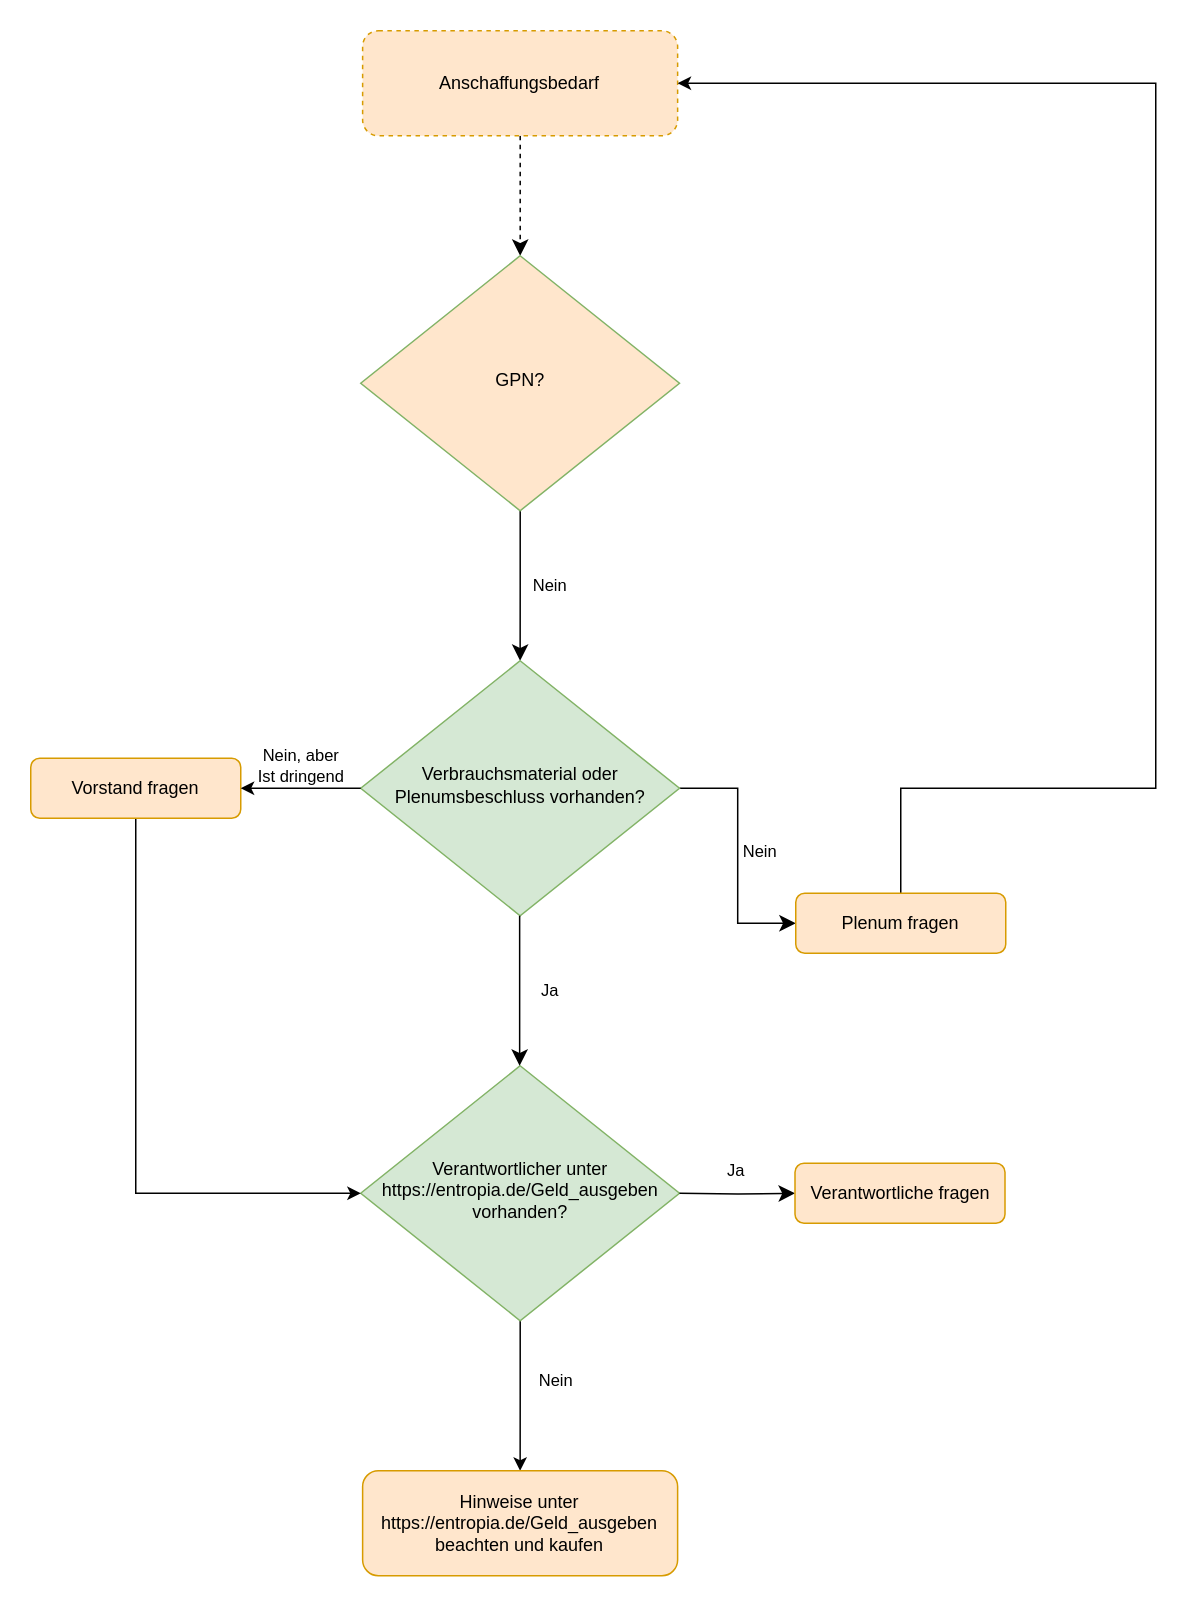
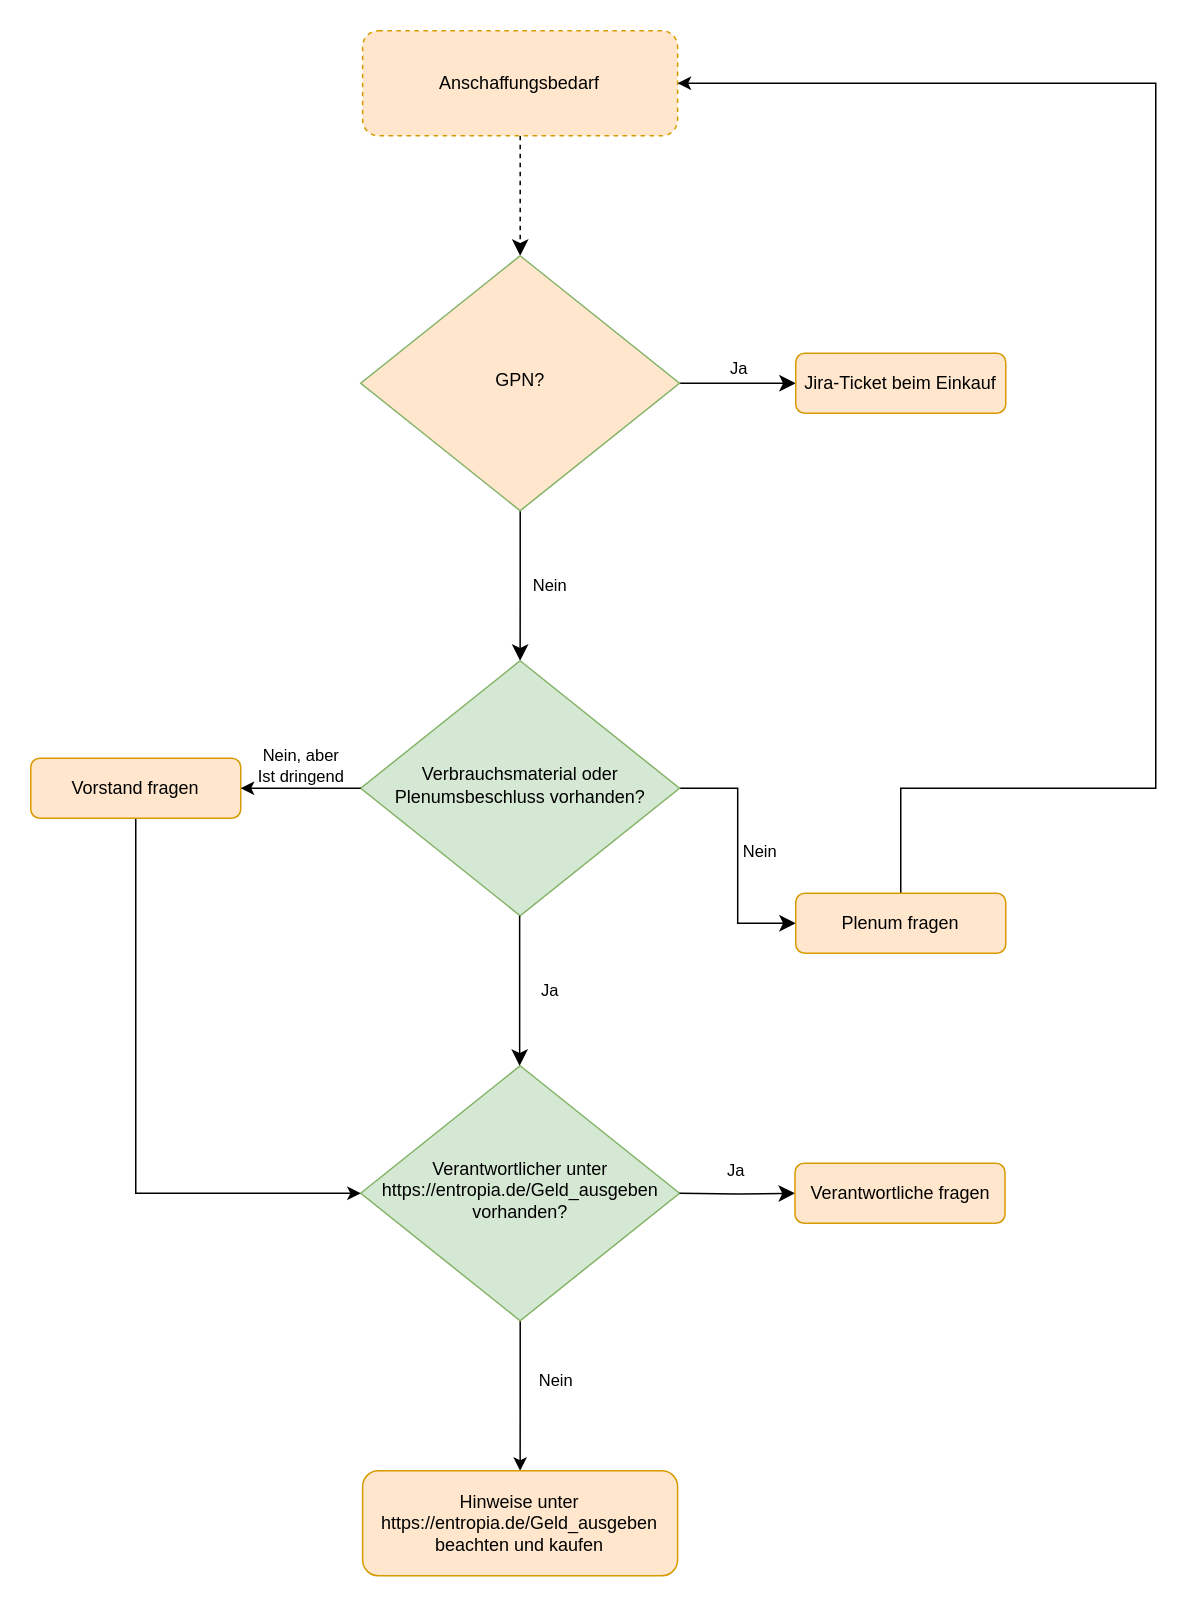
none -> (732, 383)
none -> (901, 383)
